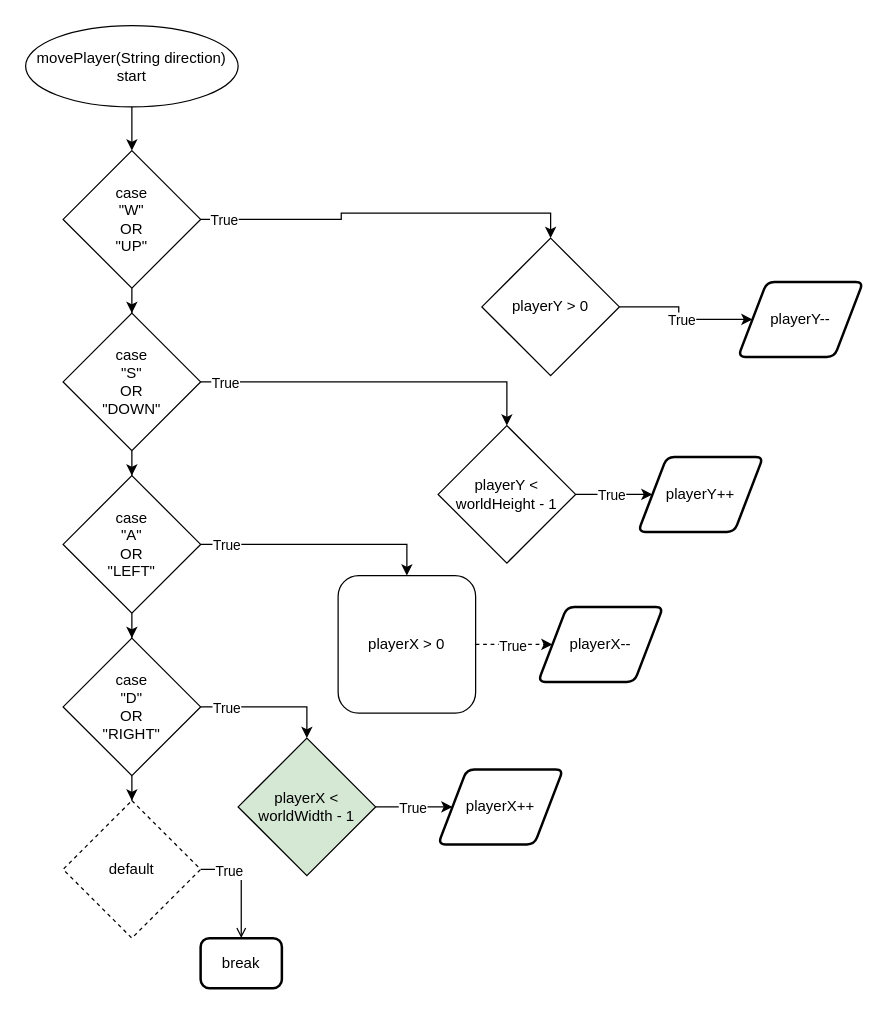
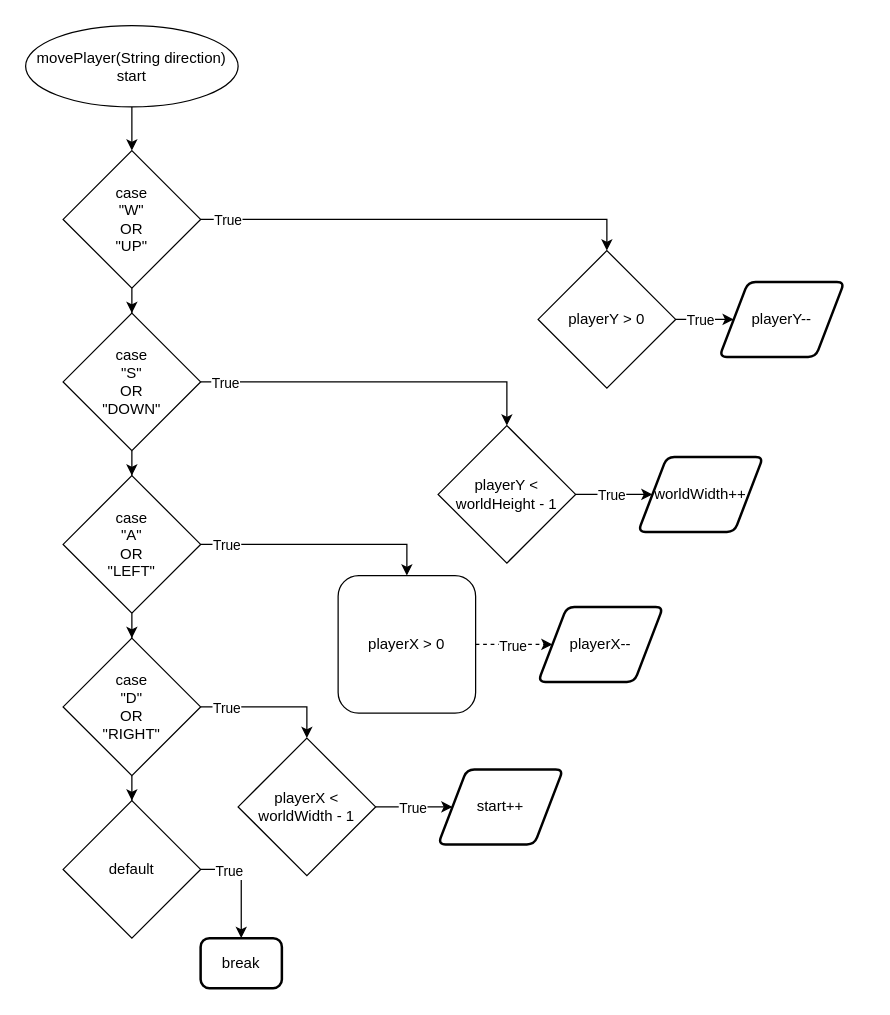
(551, 307) -> (607, 319)
(801, 319) -> (782, 319)
(701, 494) -> (701, 494)
(307, 807) -> (307, 807)
(501, 807) -> (501, 807)
(132, 869) -> (132, 869)
(241, 930) -> (241, 928)
